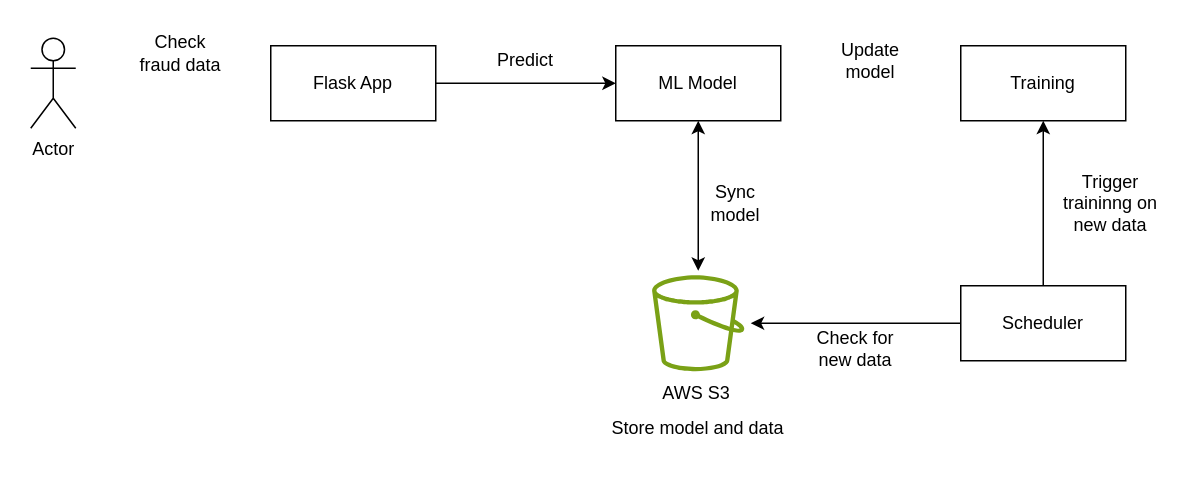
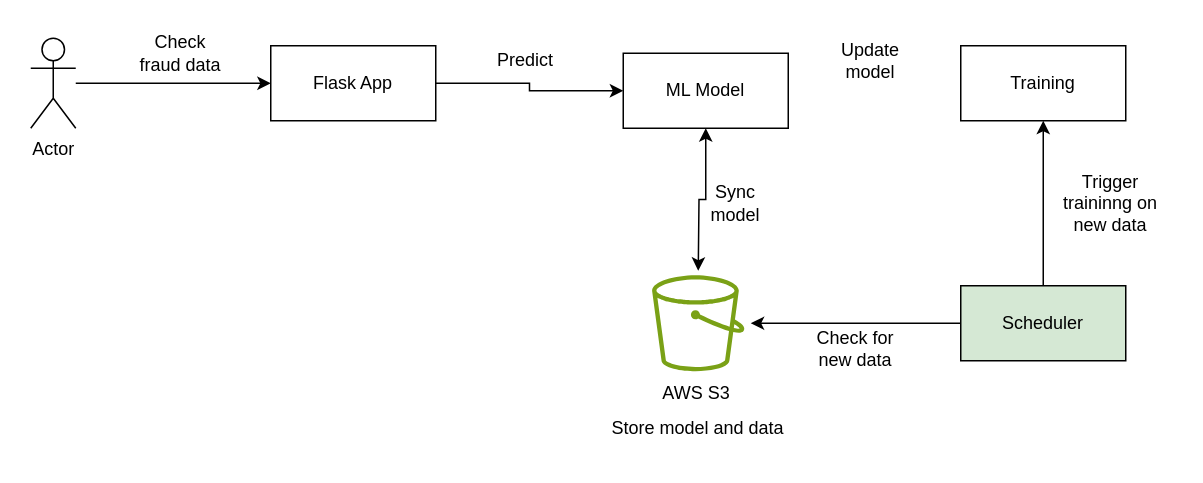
none -> (168, 83)
(698, 83) -> (706, 91)
(1043, 323) -> (1043, 323)
